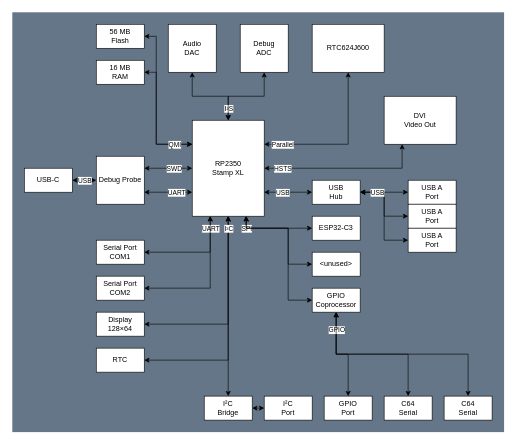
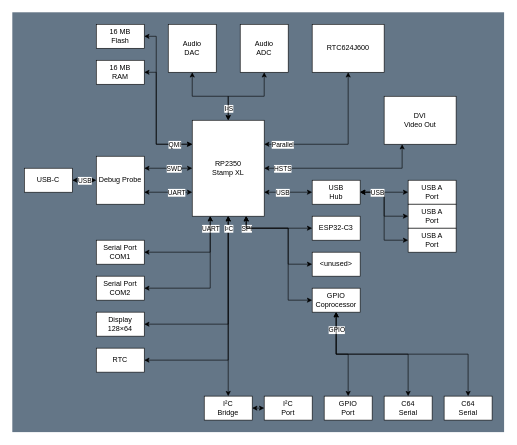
(120, 36) -> (120, 36)
(264, 48) -> (264, 48)
